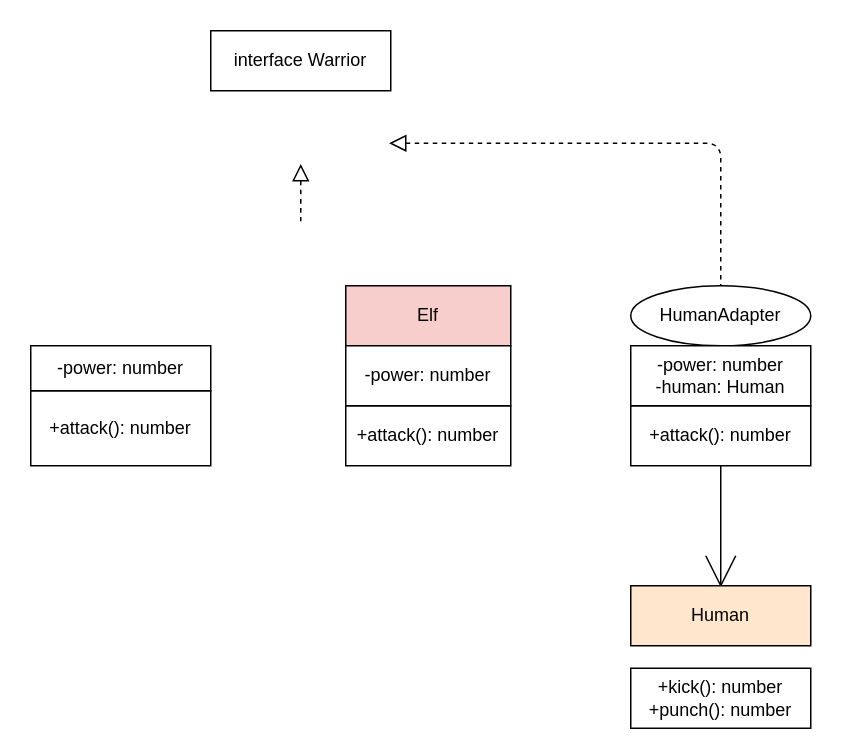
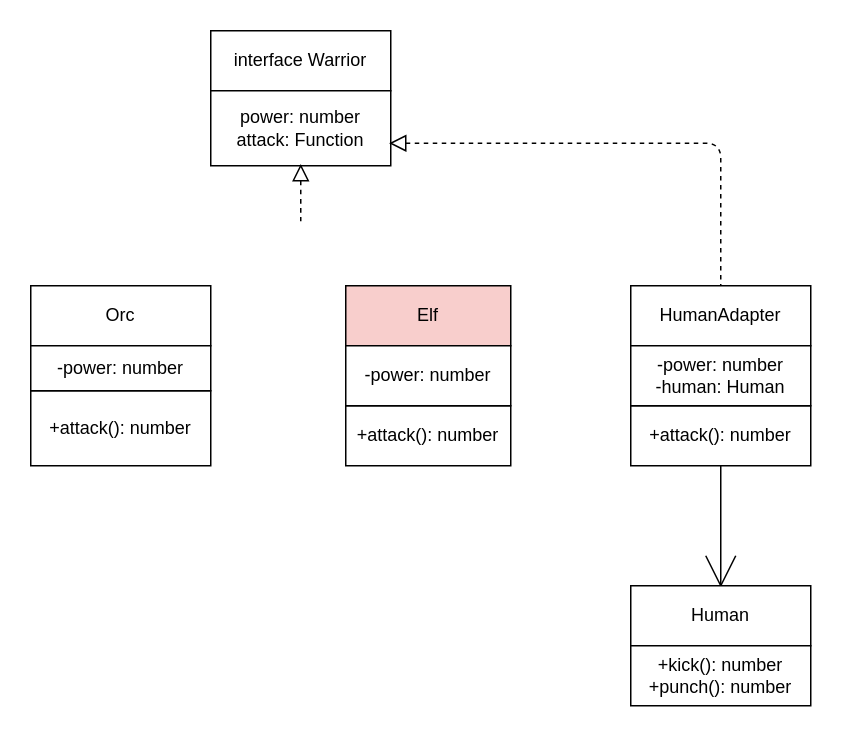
none -> (301, 128)
none -> (121, 316)
(721, 316) -> (721, 316)
(721, 616) -> (721, 616)
(721, 698) -> (721, 676)
